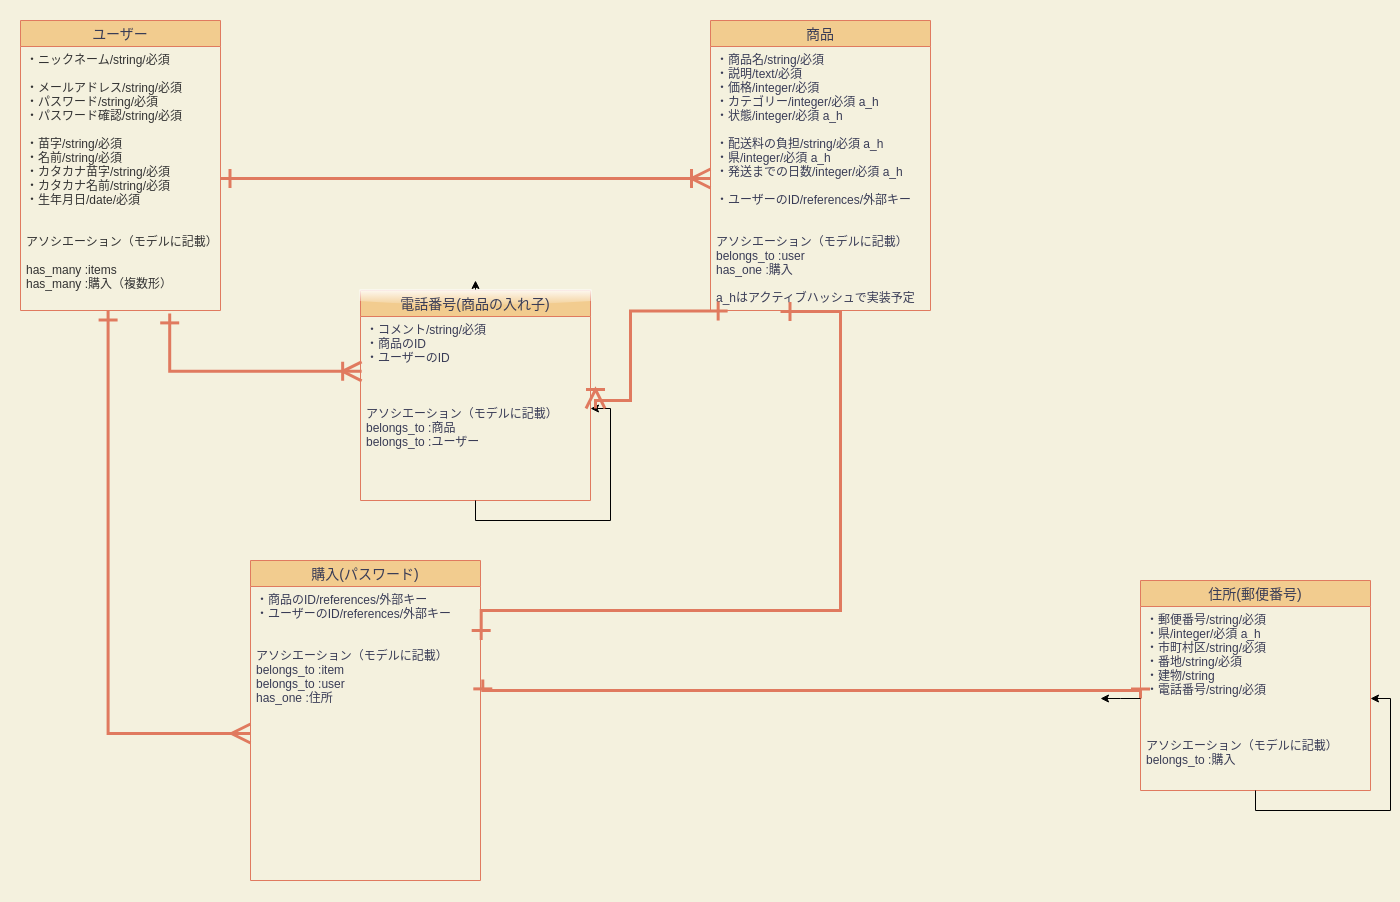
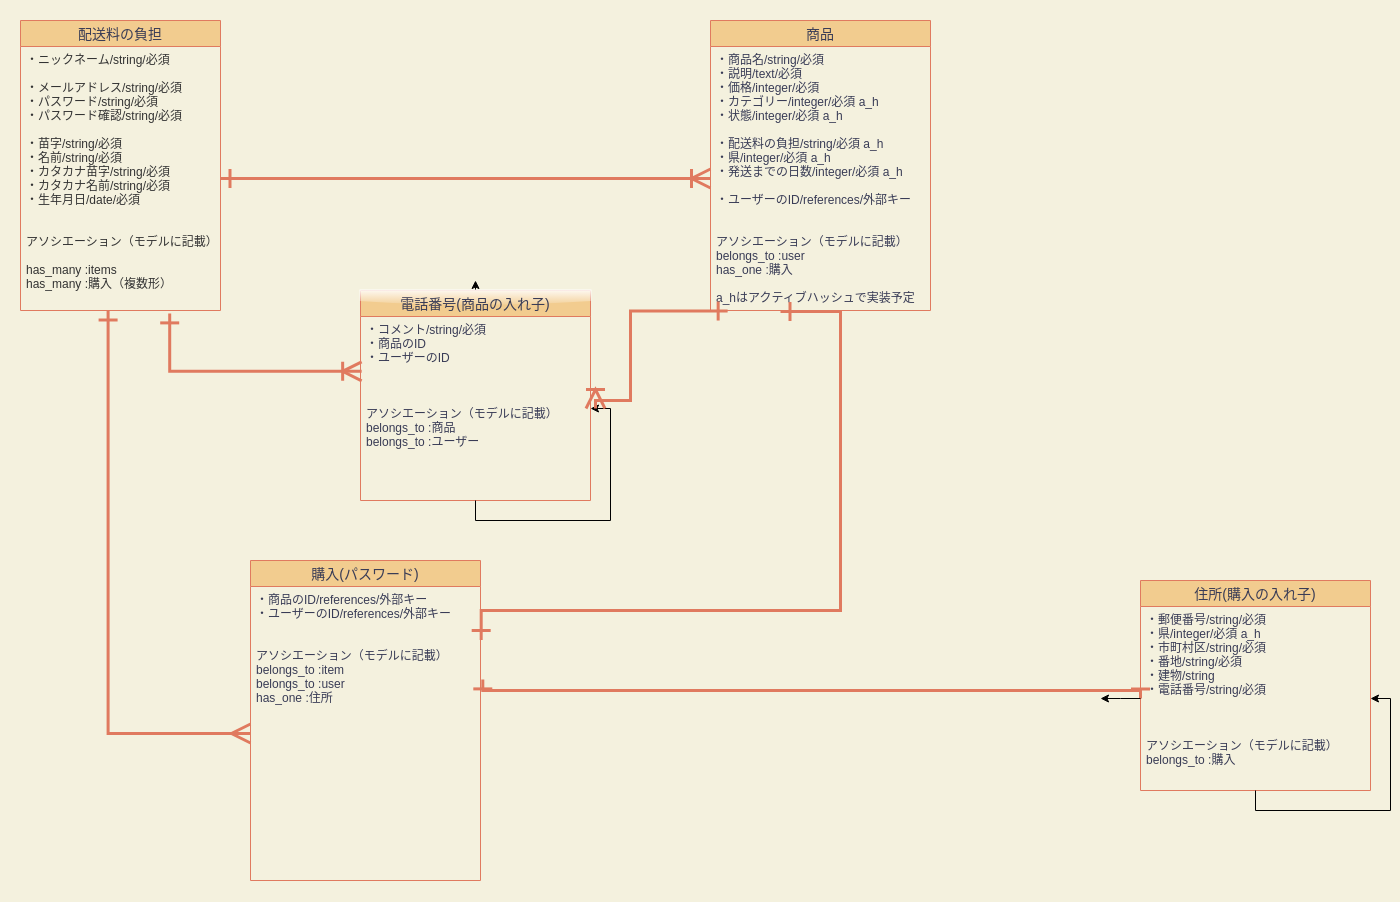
(120, 34) -> (120, 34)
(1255, 594) -> (1255, 594)
